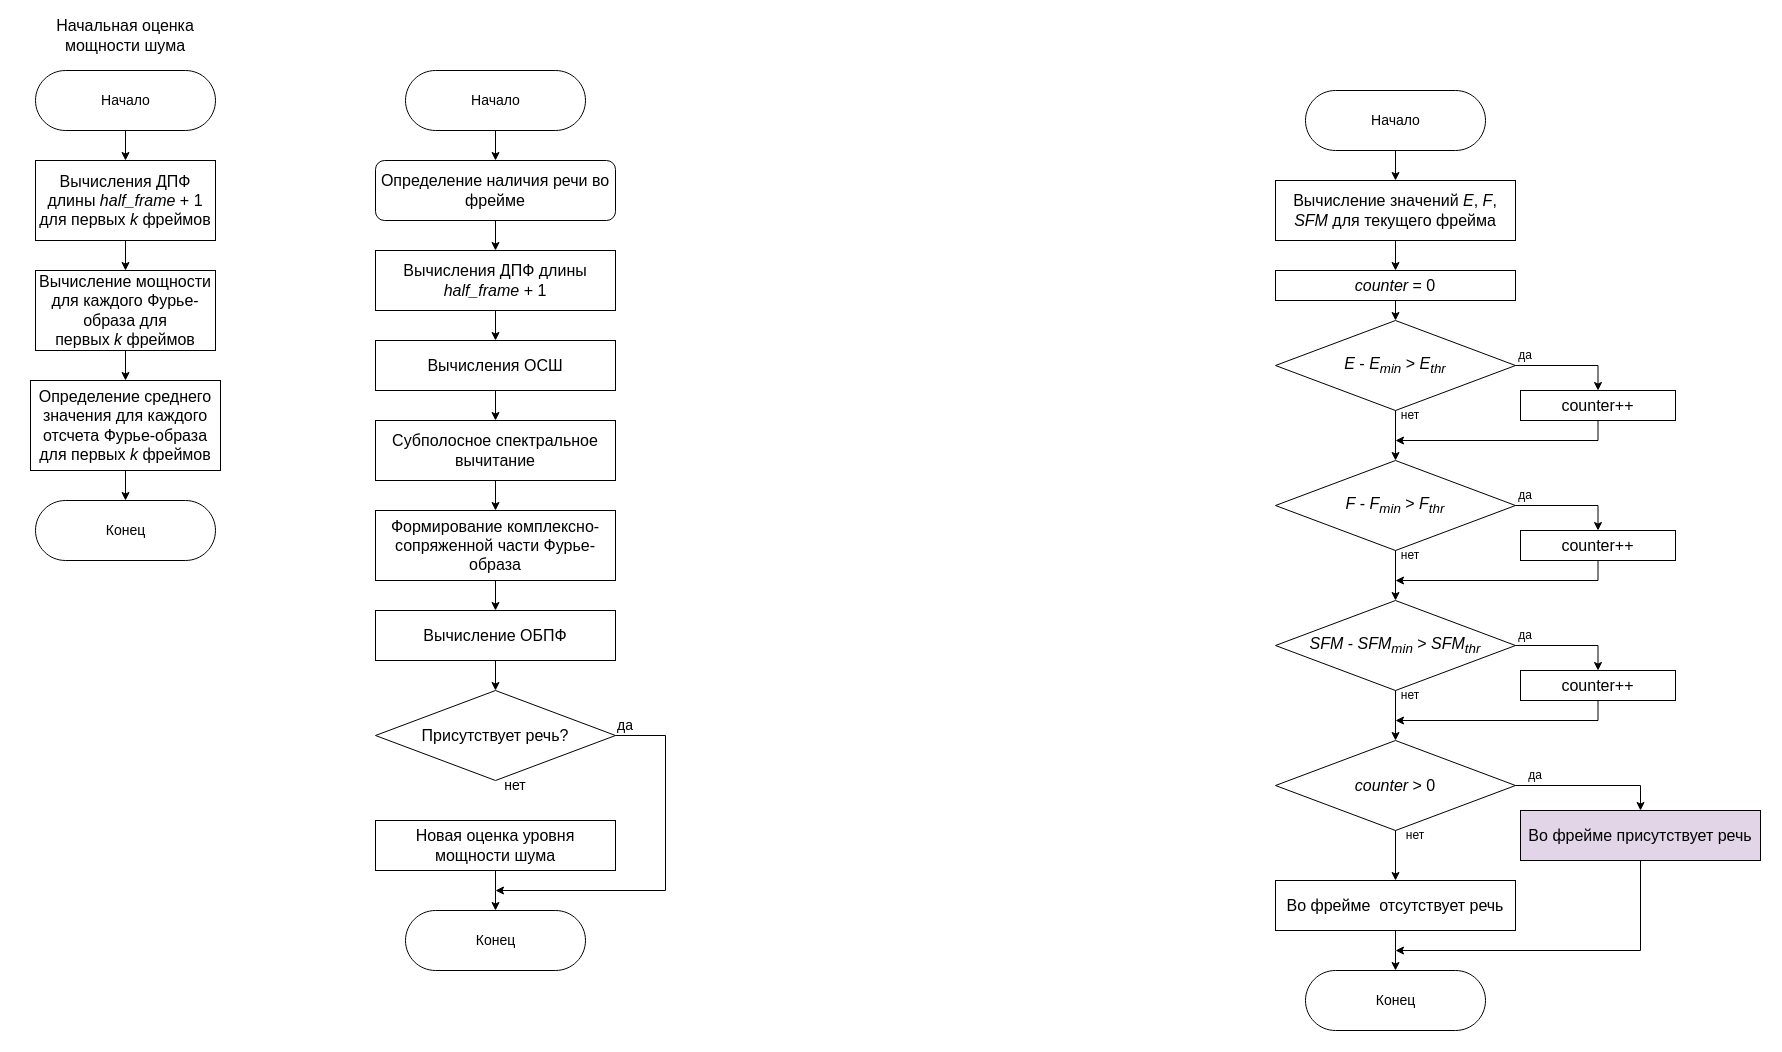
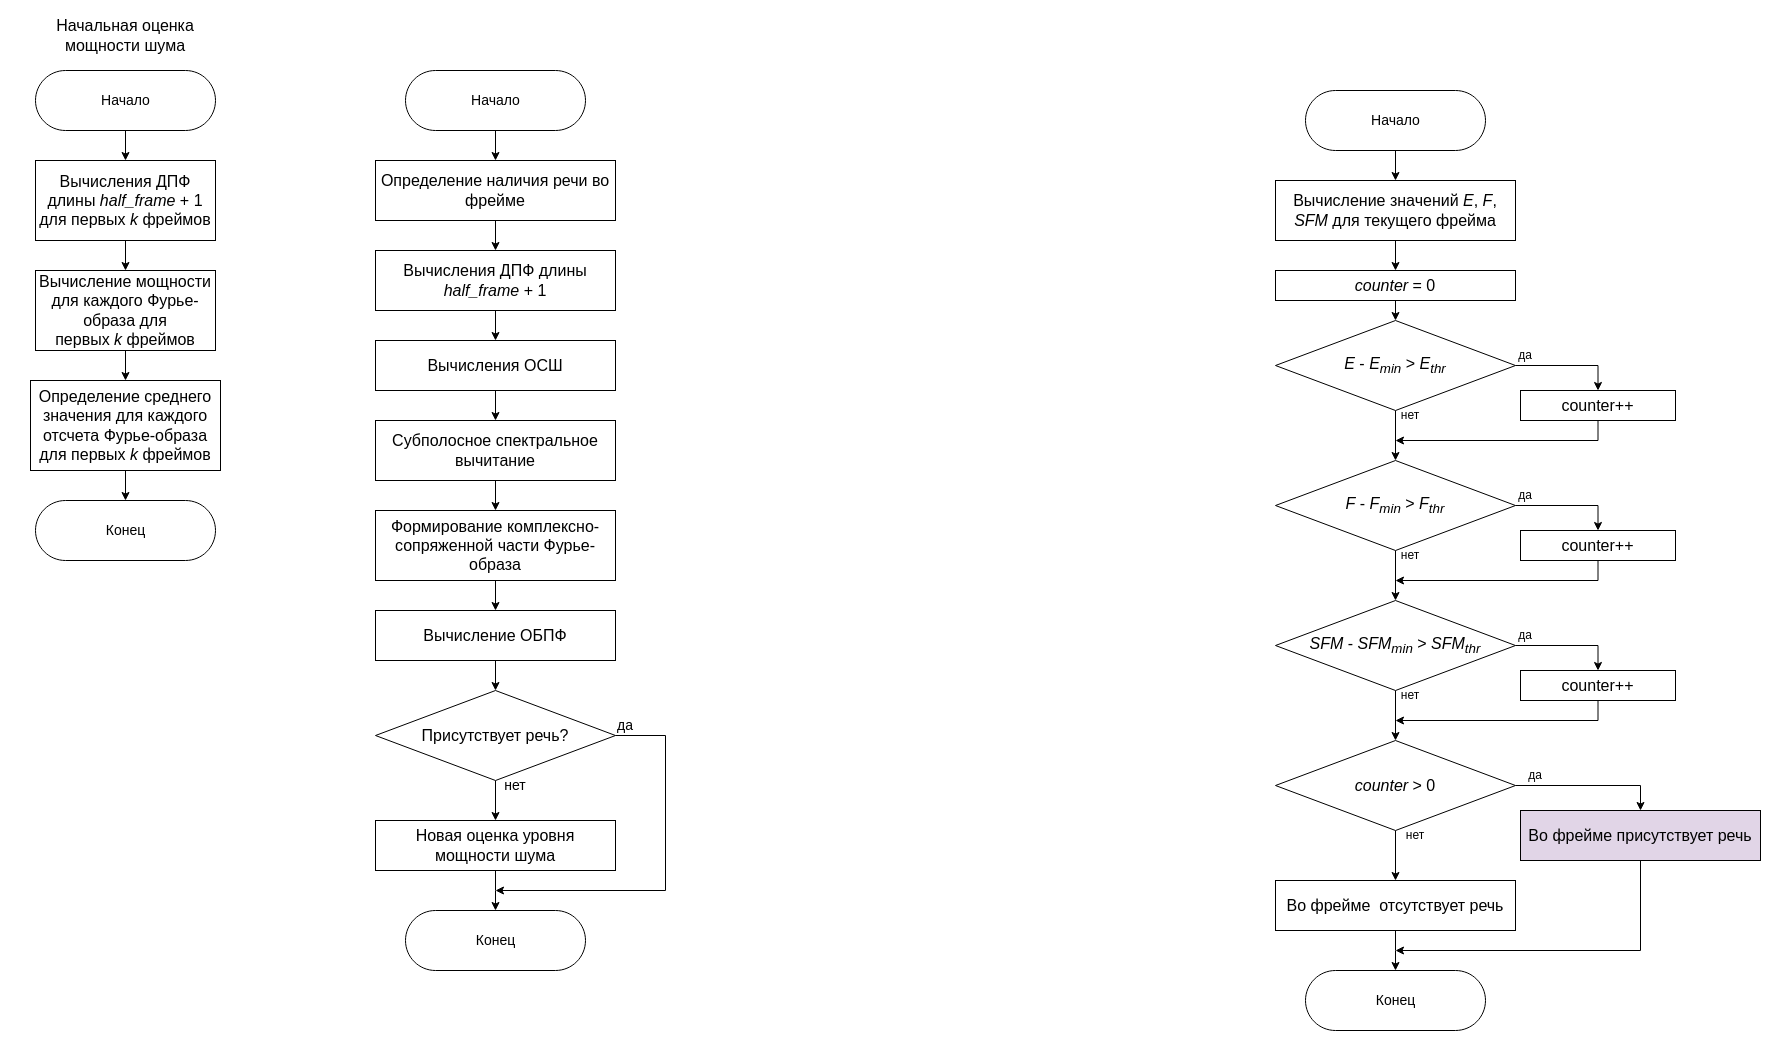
(496, 191) -> (496, 191)
none -> (496, 797)
